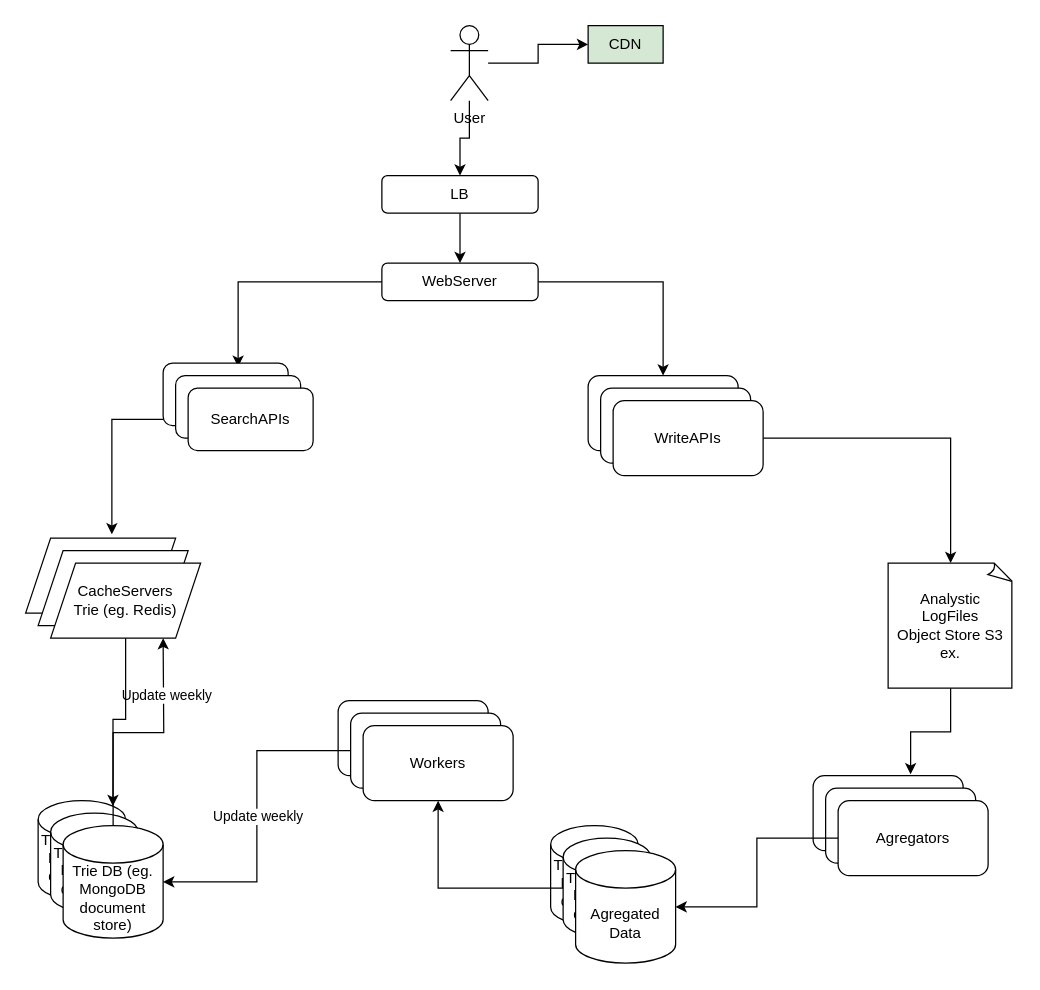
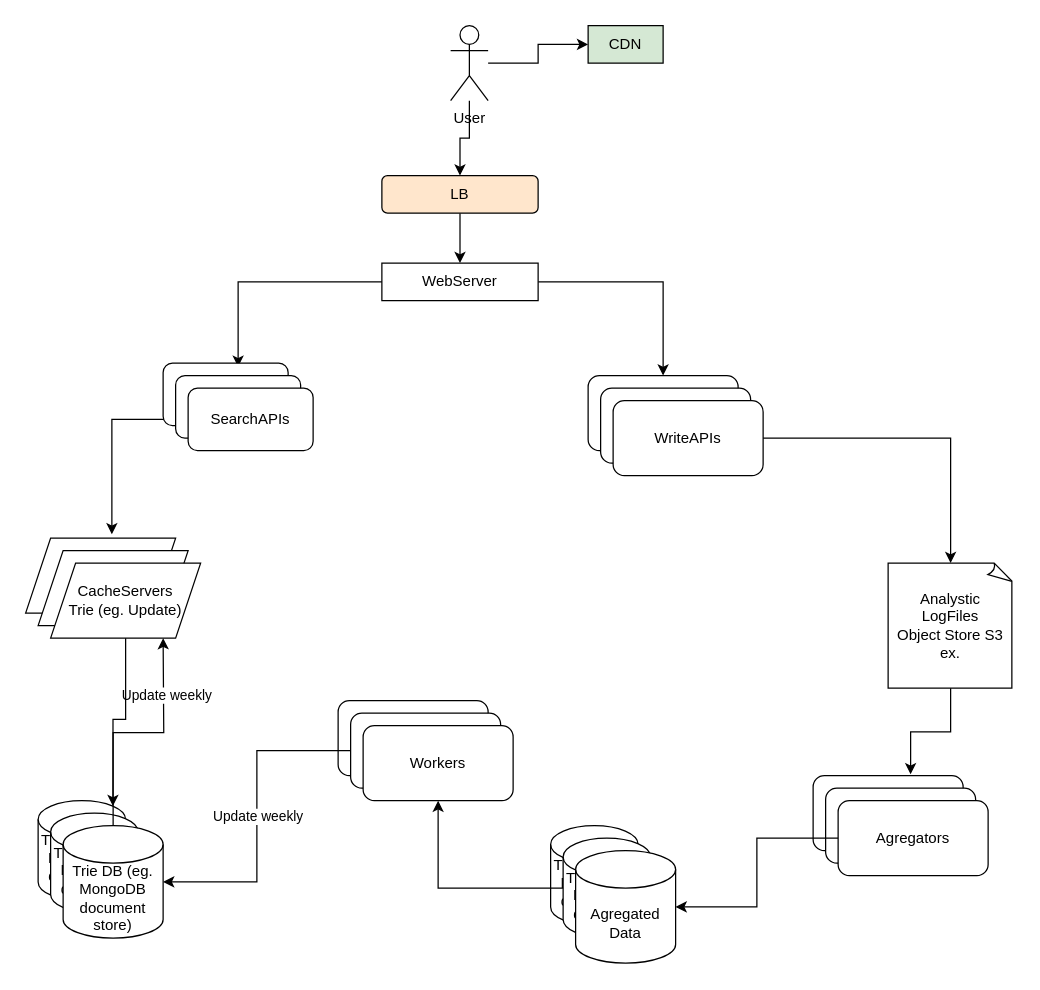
(460, 194) -> (460, 194)
(460, 282) -> (460, 282)
(126, 601) -> (126, 601)
